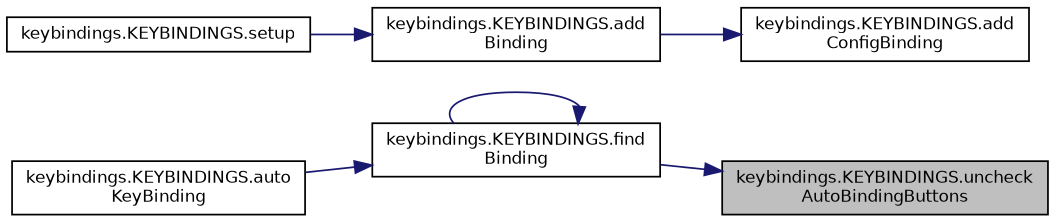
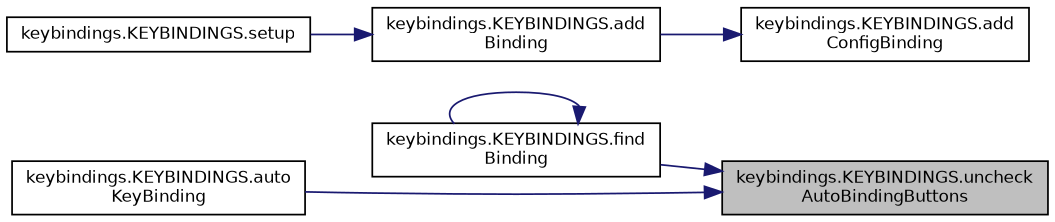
(330, 170) -> (505, 194)
